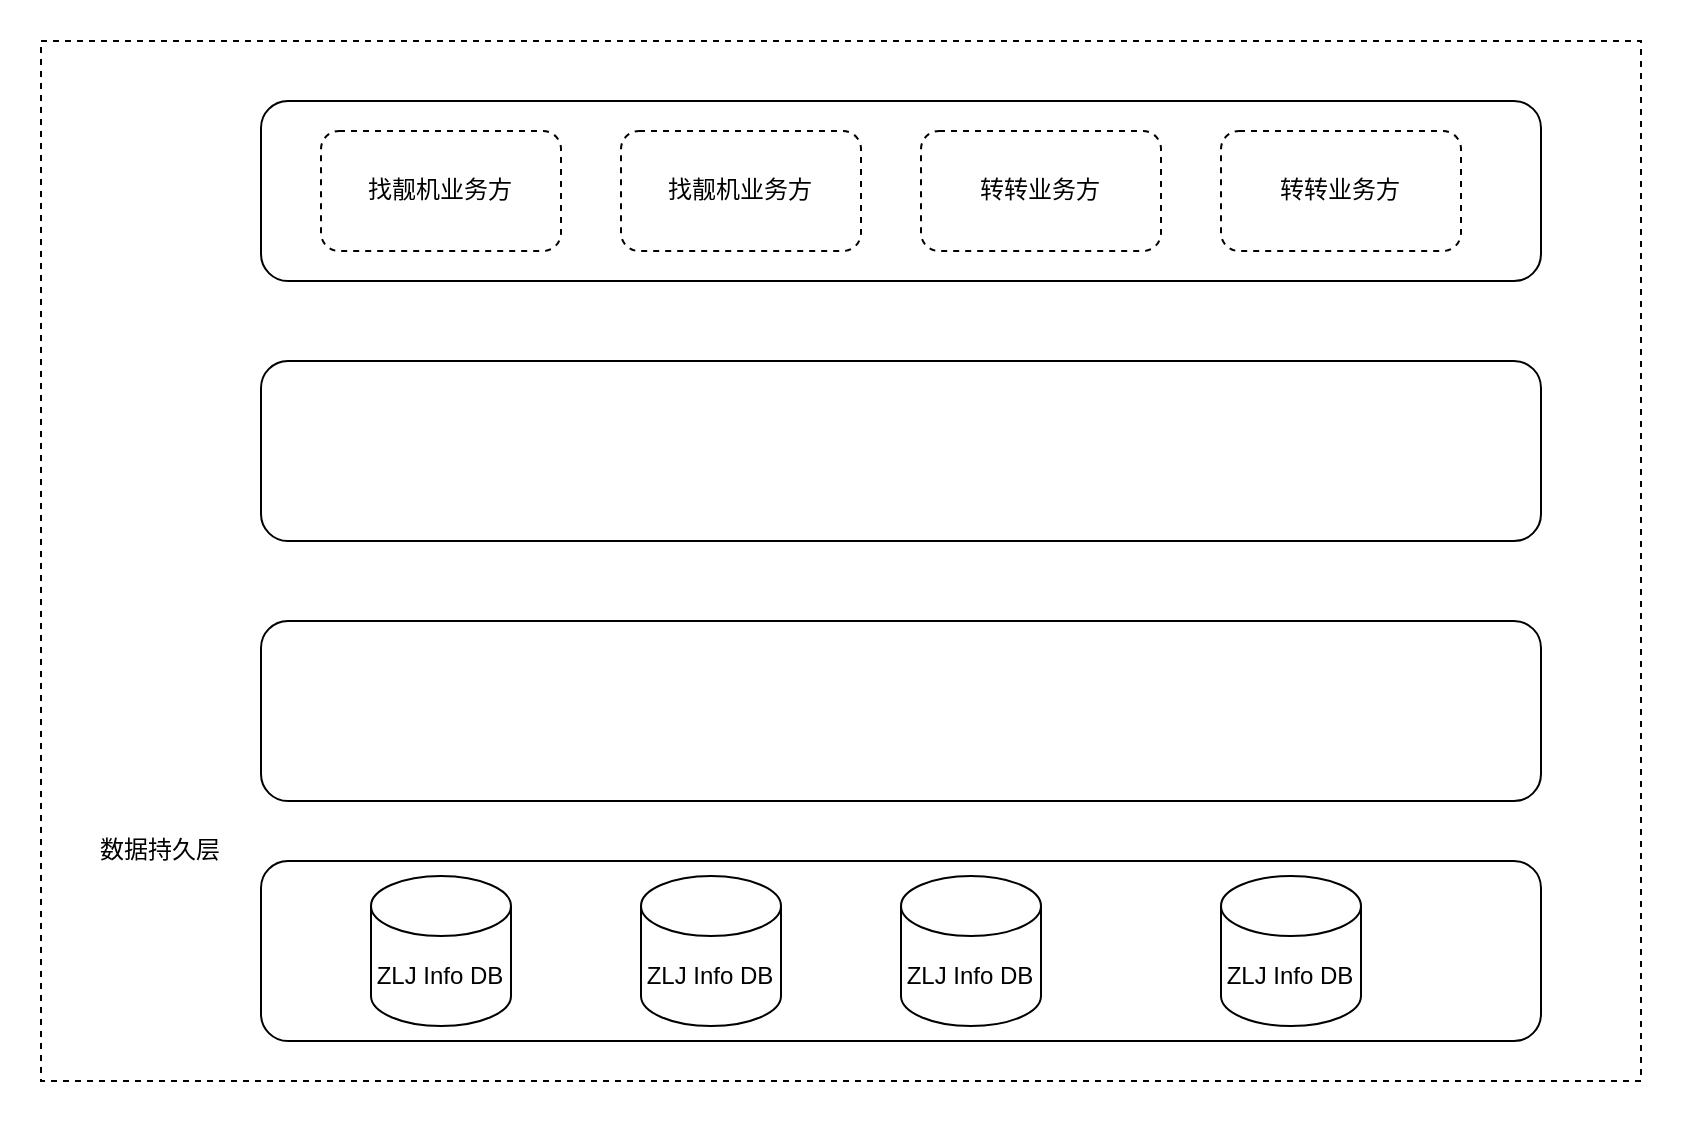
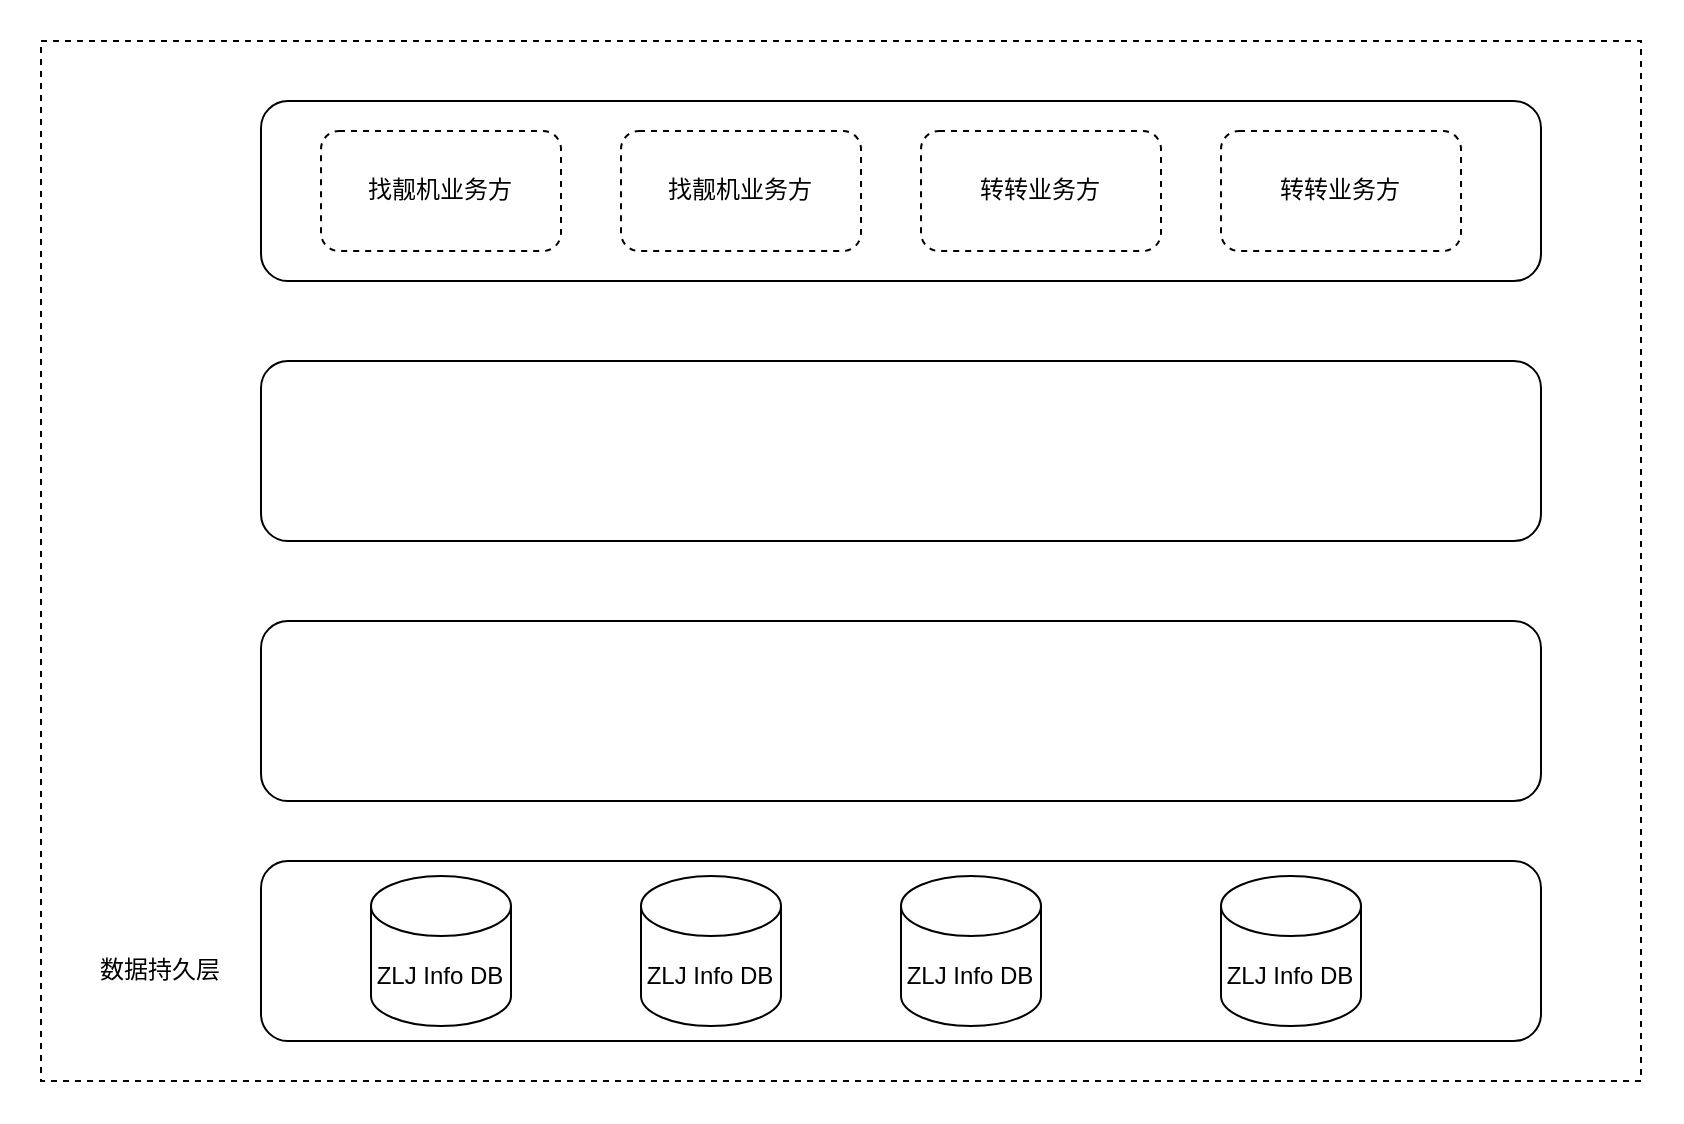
(161, 850) -> (161, 970)
